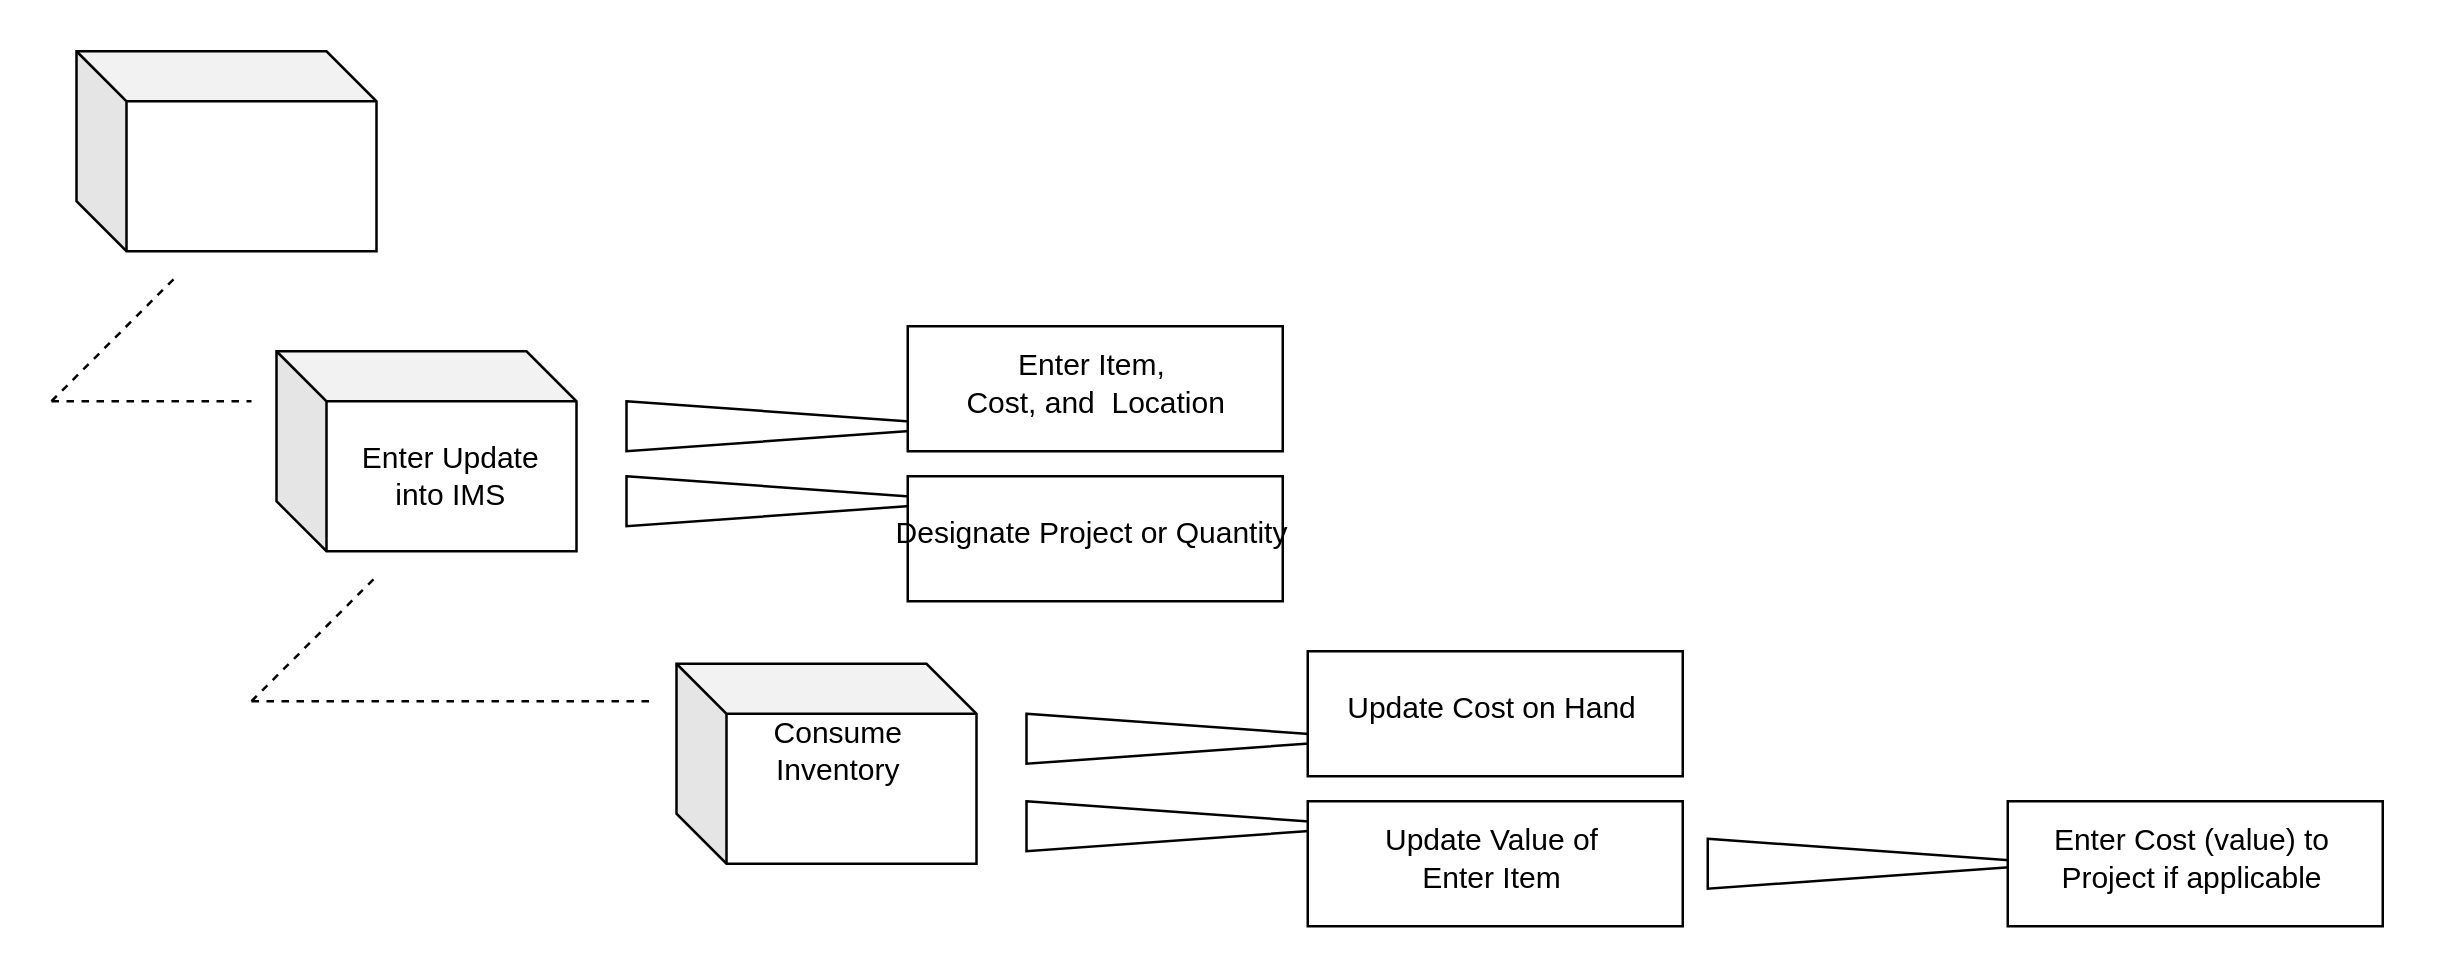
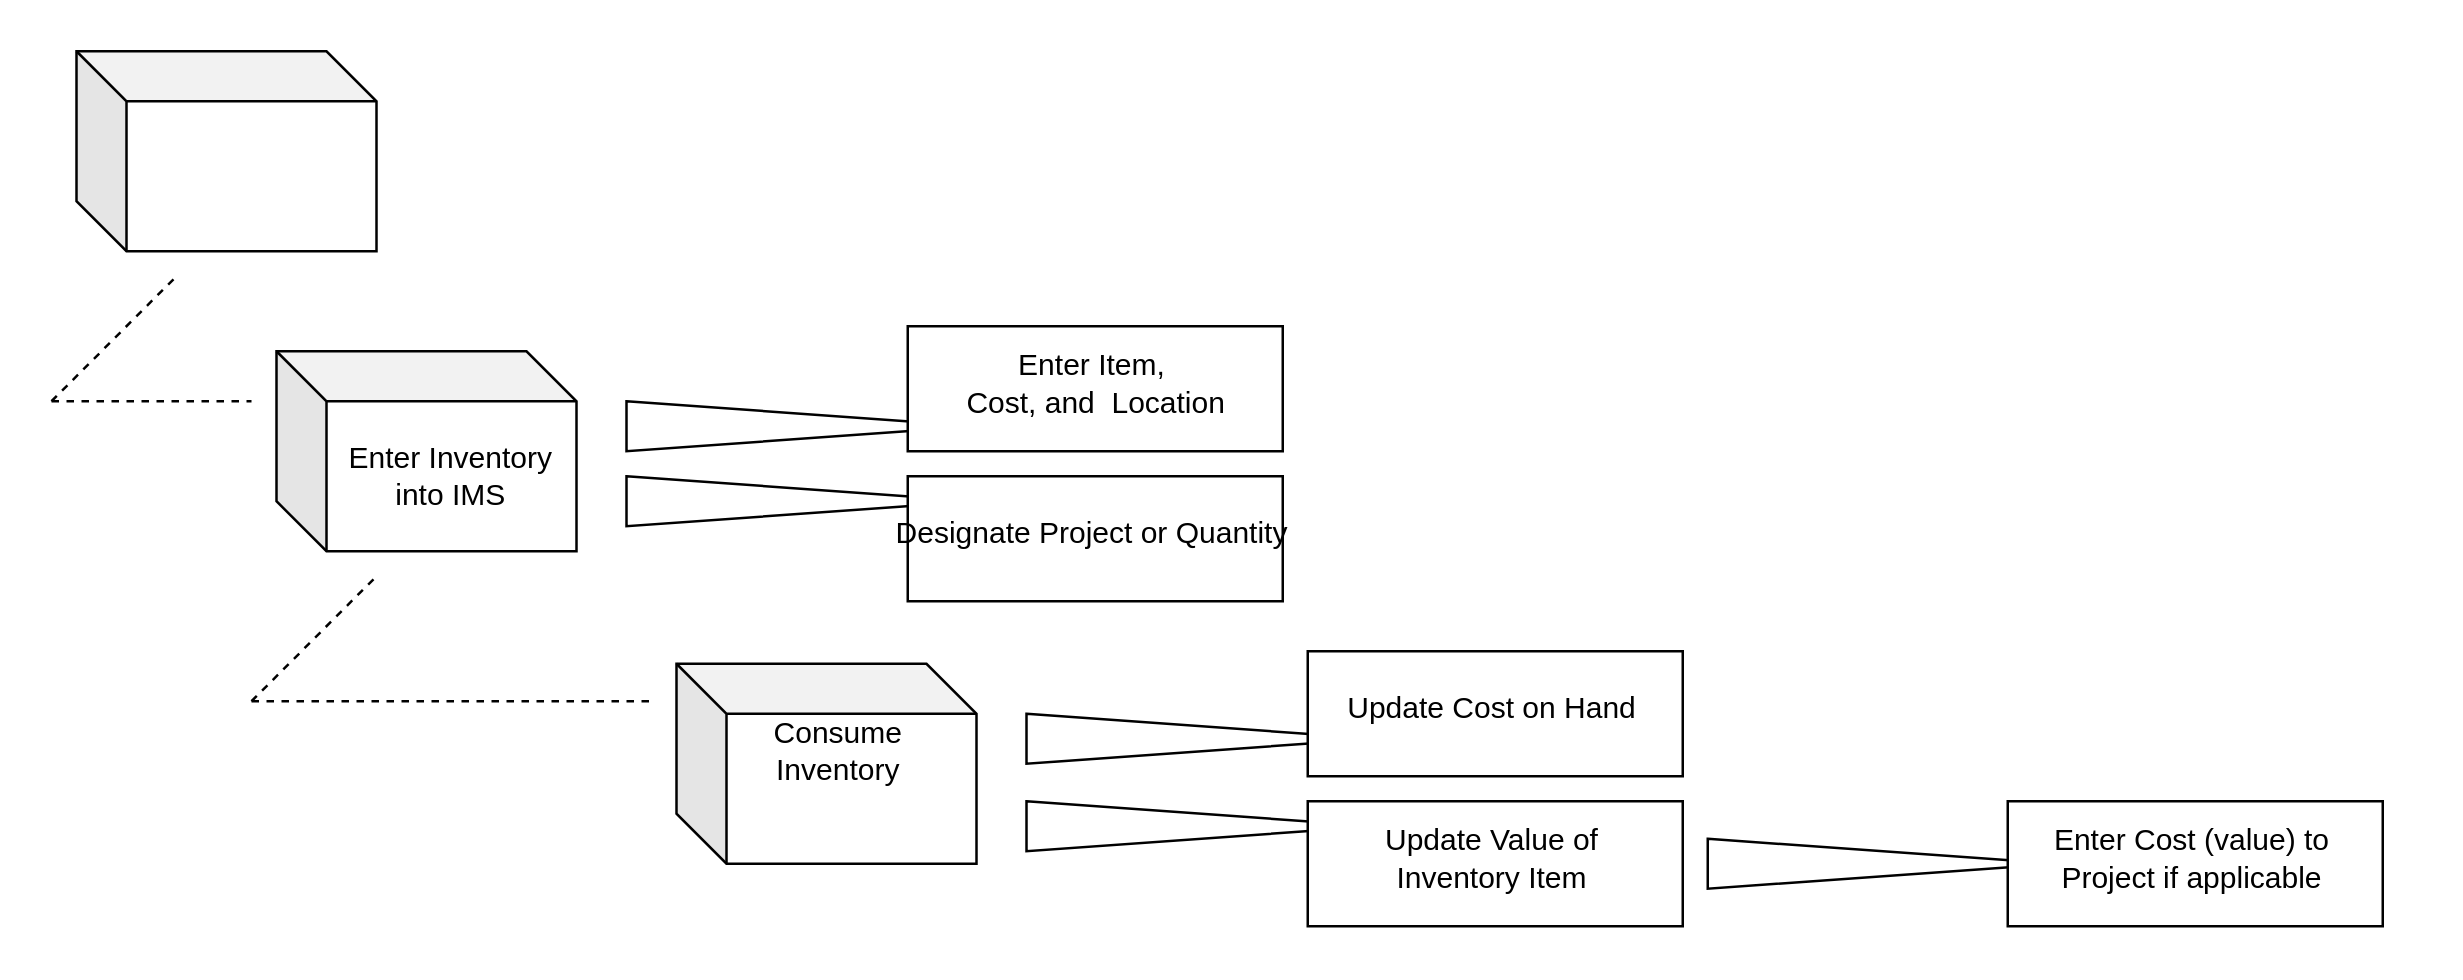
(451, 476) -> (451, 476)
(1493, 859) -> (1493, 859)
